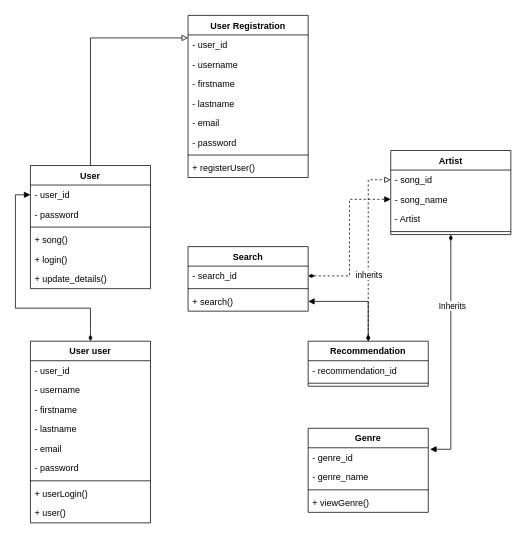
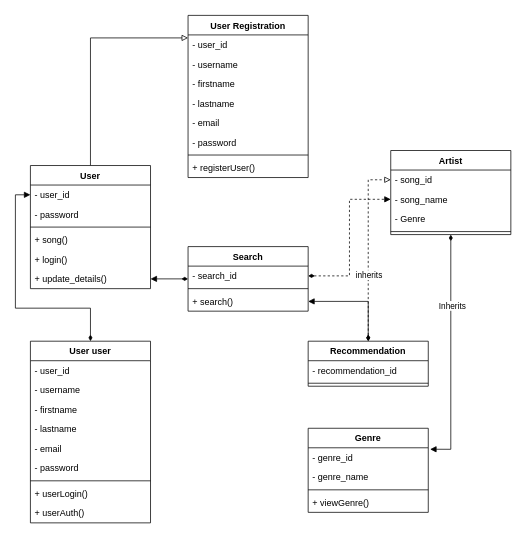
(412, 219) -> (411, 219)
none -> (181, 279)
(53, 513) -> (64, 513)
